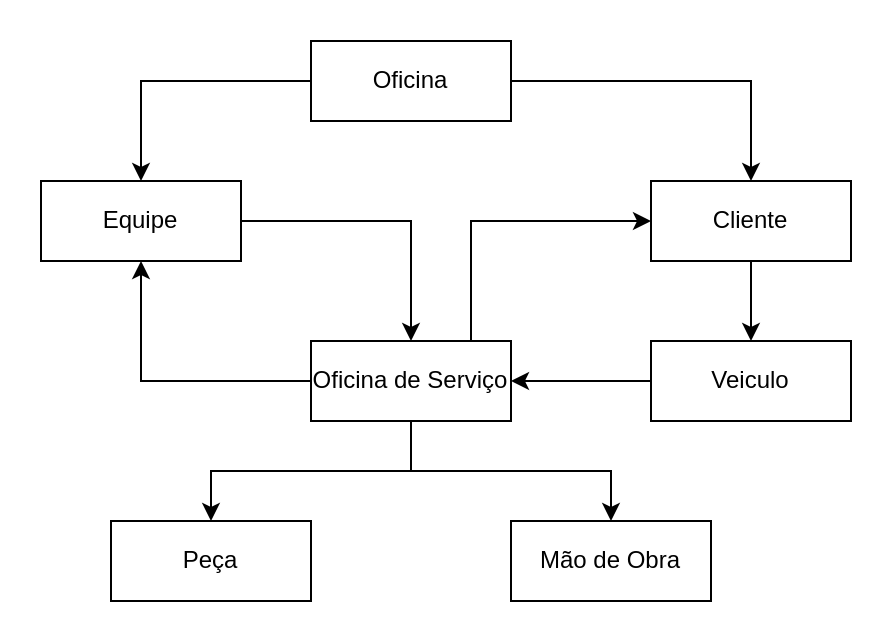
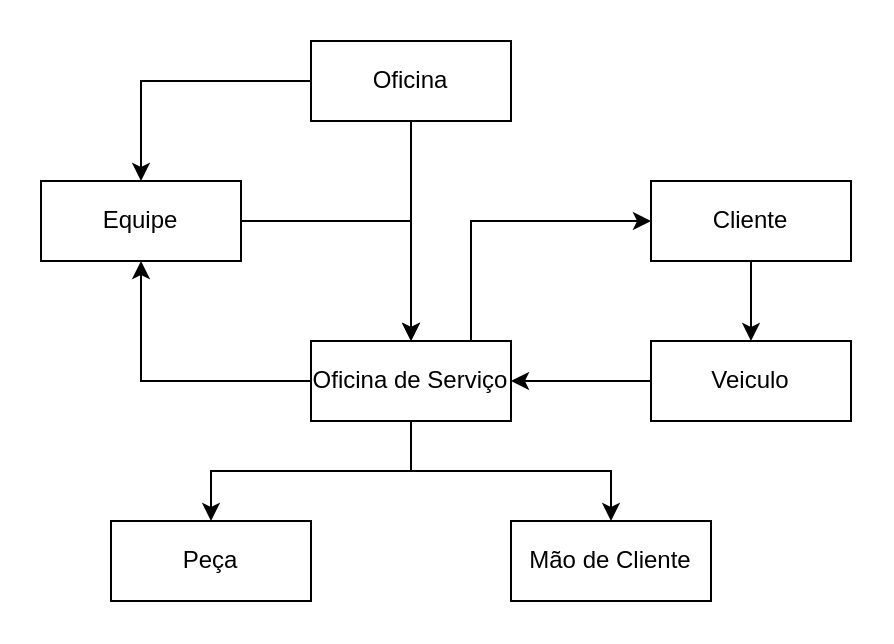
(674, 81) -> (411, 169)
(611, 561) -> (611, 561)
